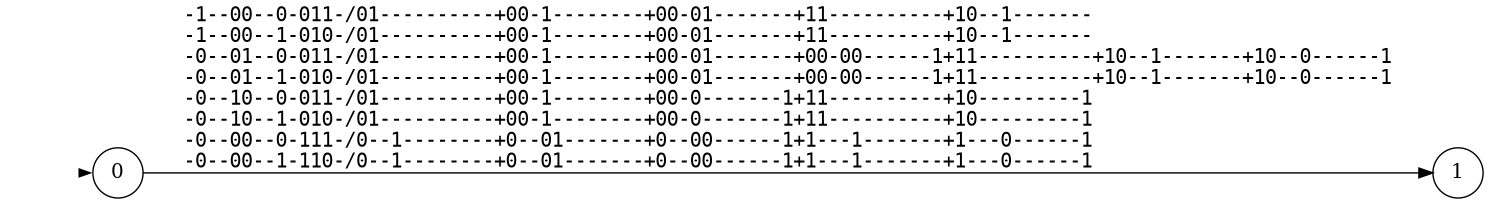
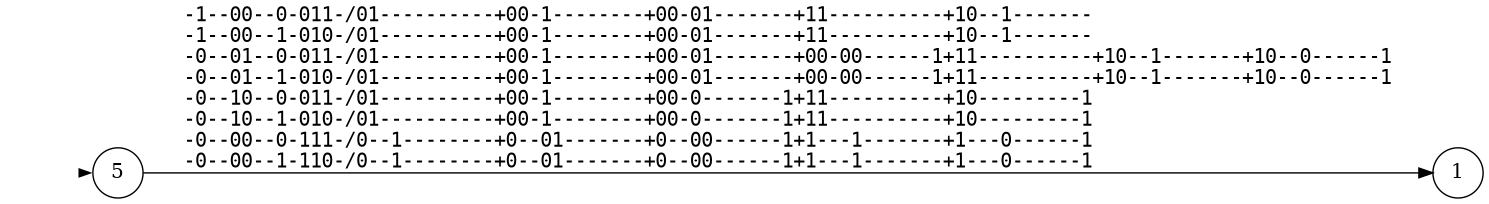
(118, 173) -> (118, 173)
